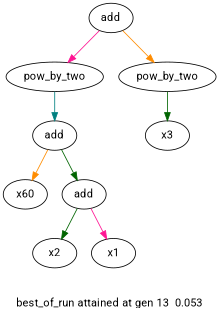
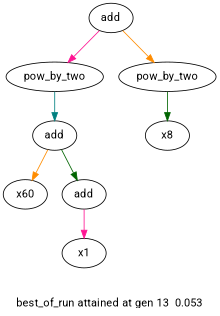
(167, 136) -> (167, 136)
(55, 253) -> none
